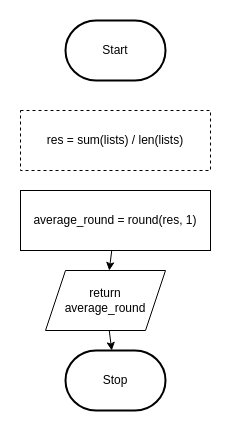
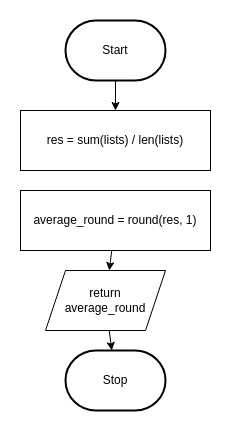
none -> (116, 92)
(116, 141) -> (116, 141)
